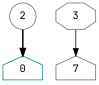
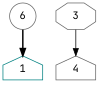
(23, 16) -> (23, 16)
(23, 69) -> (23, 69)
(76, 69) -> (76, 69)
